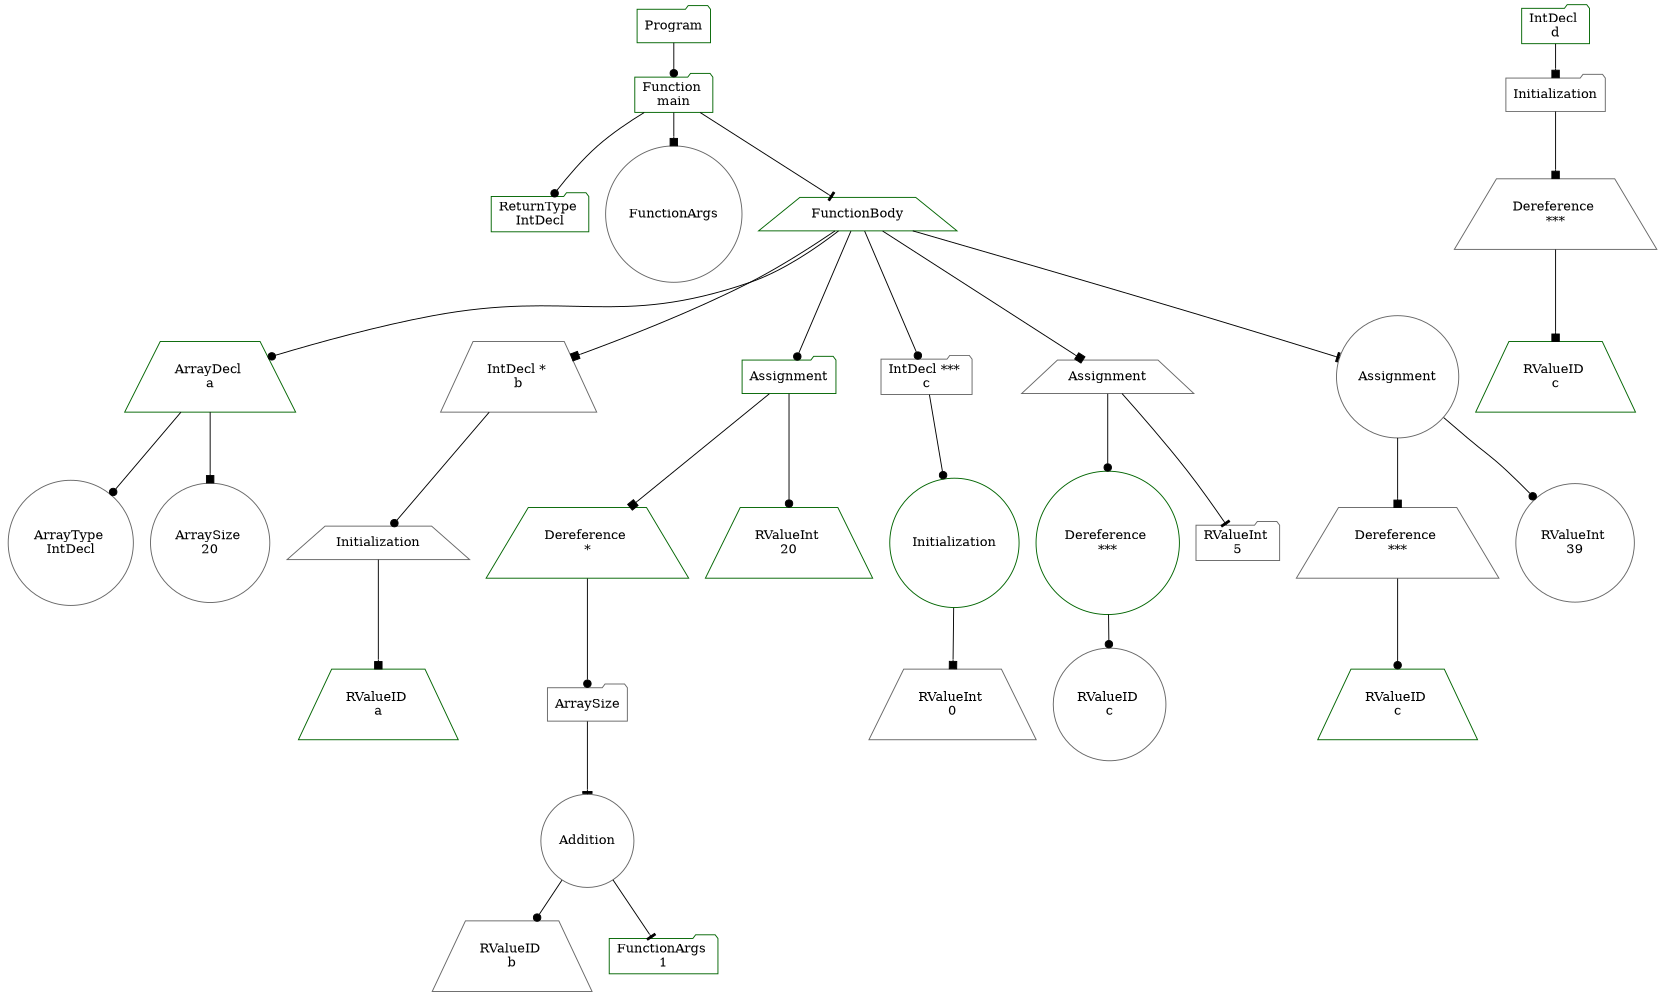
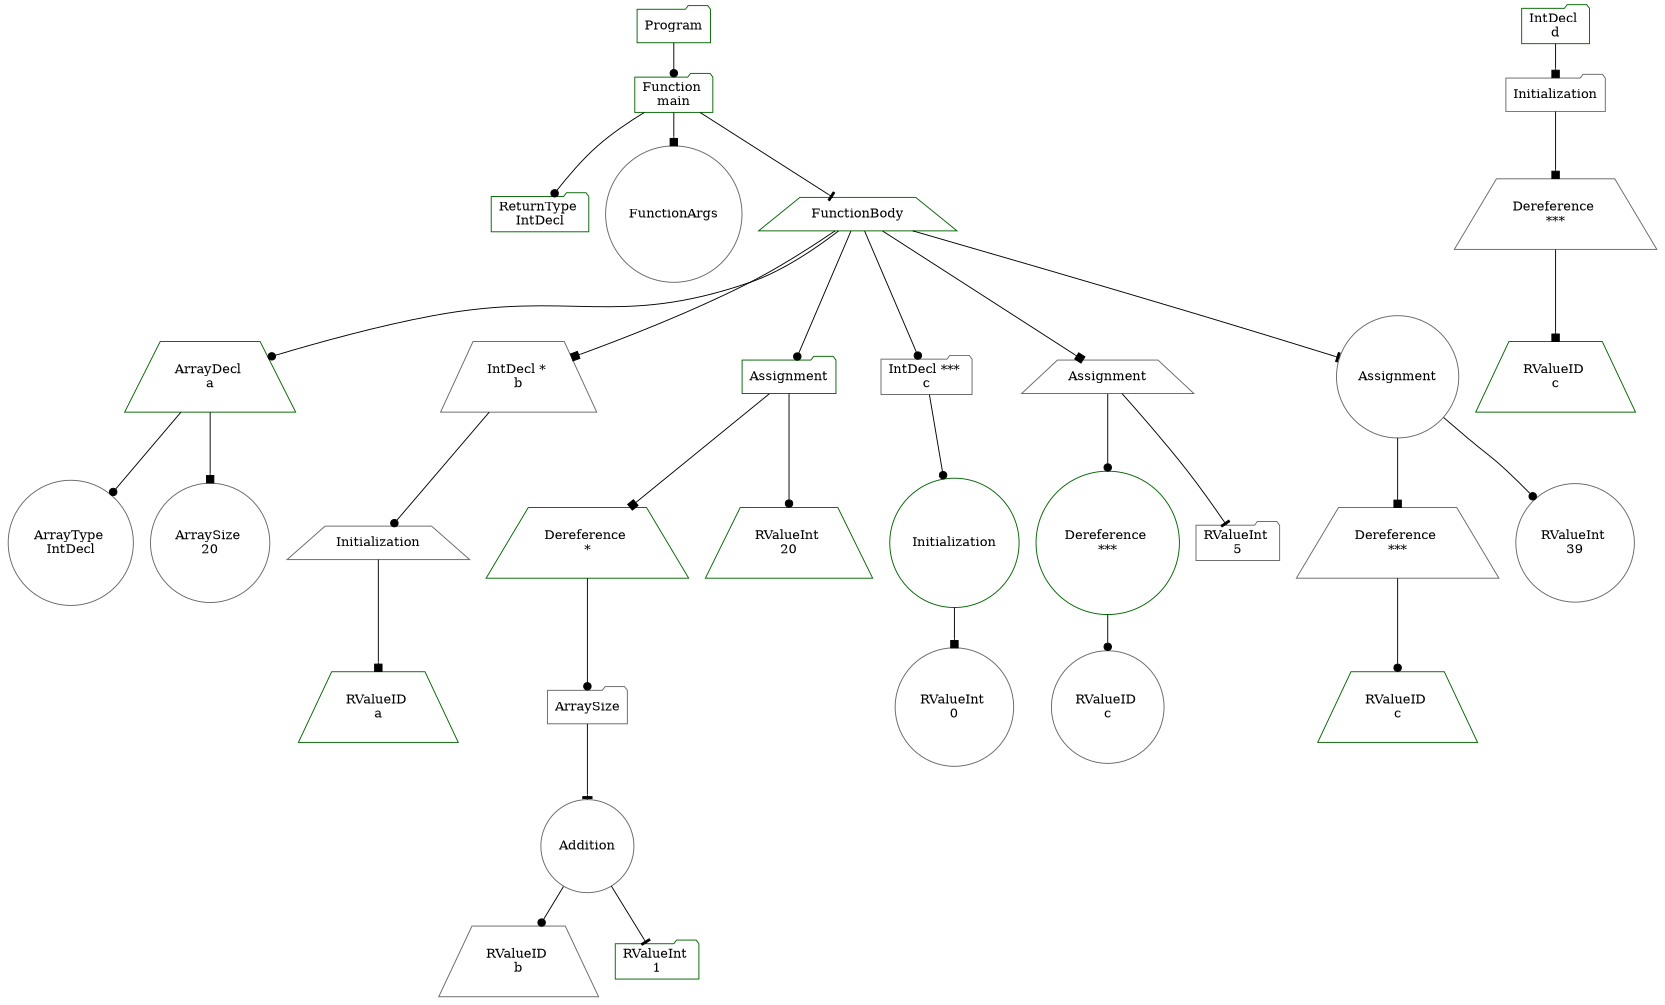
(953, 704) -> (954, 707)
(664, 956) -> (657, 961)
